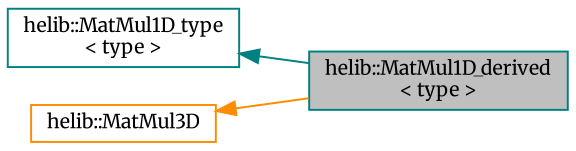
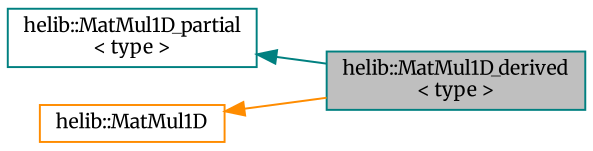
(123, 38) -> (132, 38)
(123, 123) -> (132, 123)
